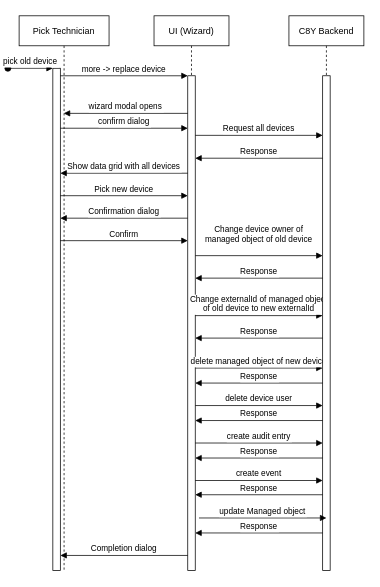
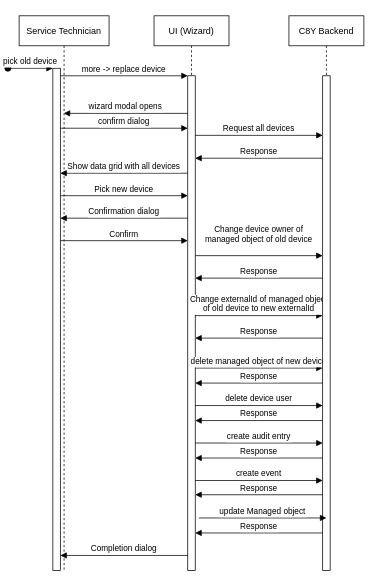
(64, 31) -> (64, 31)
